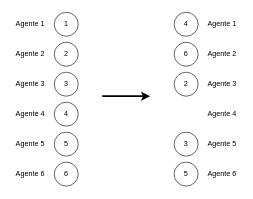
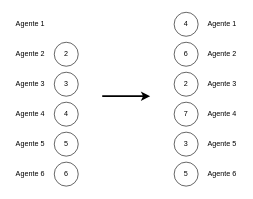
(66, 24) -> none
none -> (186, 114)
